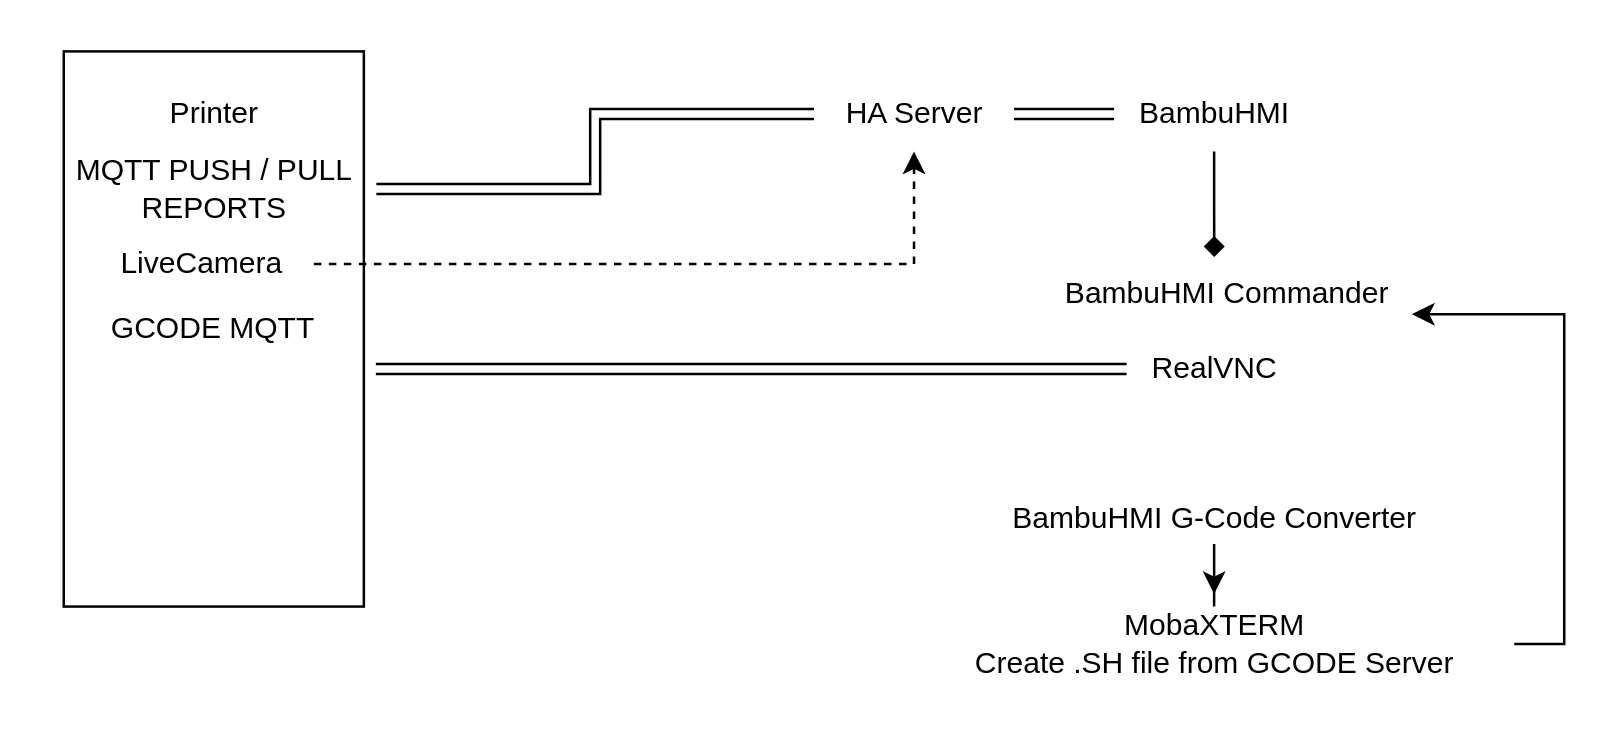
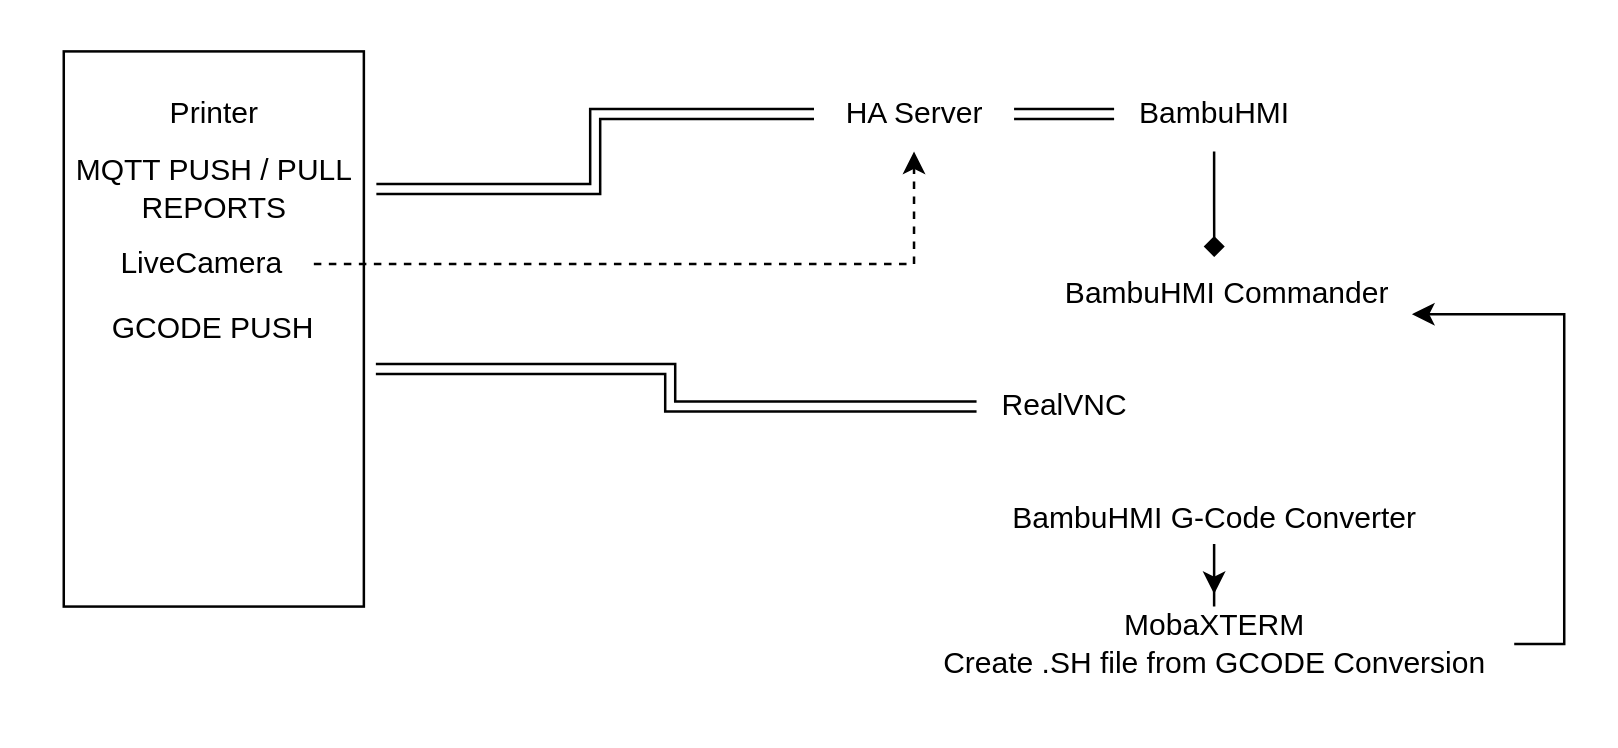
(214, 329) -> (214, 329)
(1214, 369) -> (1064, 406)
(1215, 644) -> (1215, 644)
